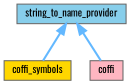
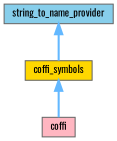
(92, 47) -> (59, 104)
